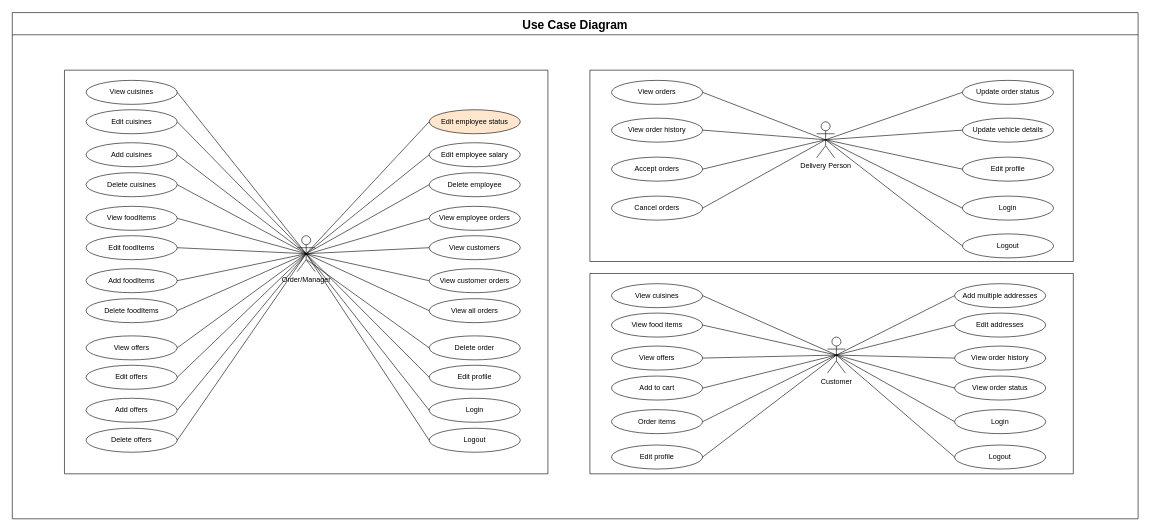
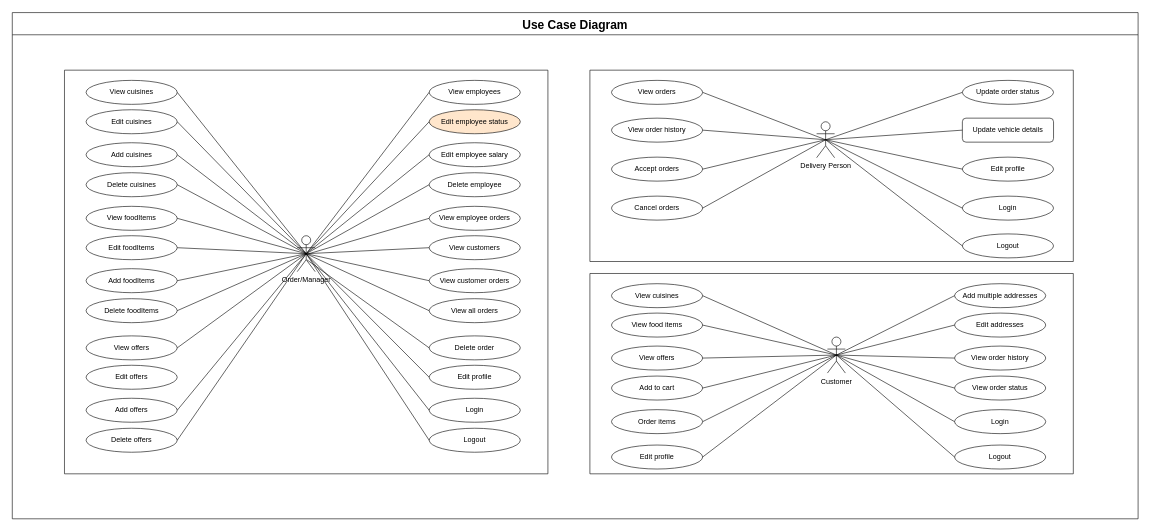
none -> (475, 92)
(1008, 130) -> (1008, 130)
none -> (374, 164)
(235, 322) -> none
